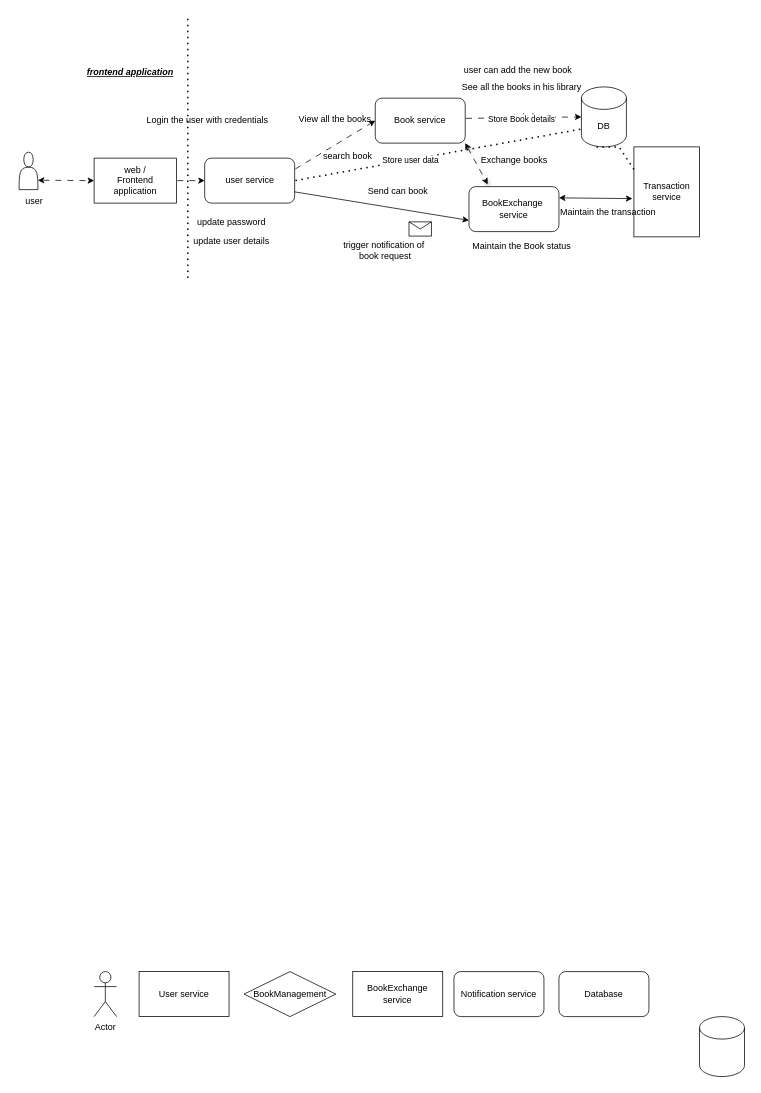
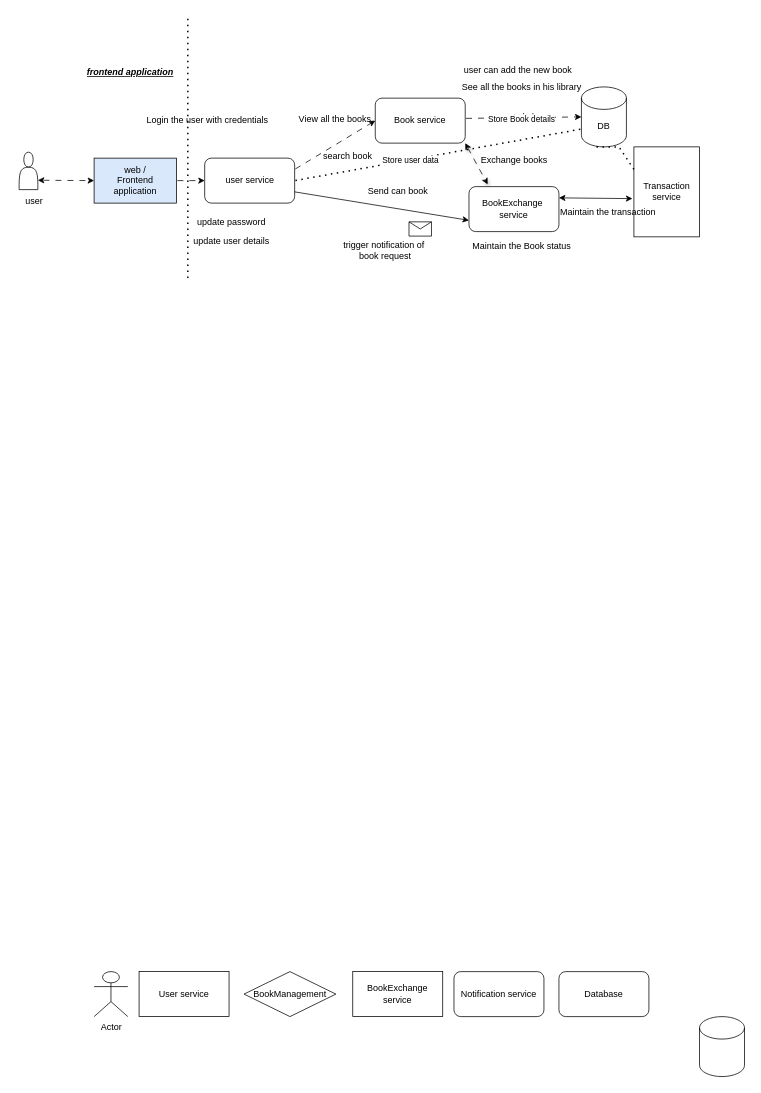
(135, 180) -> (135, 180)
(105, 994) -> (111, 994)
